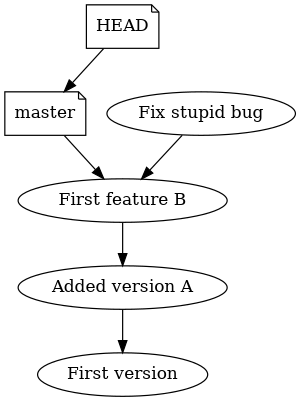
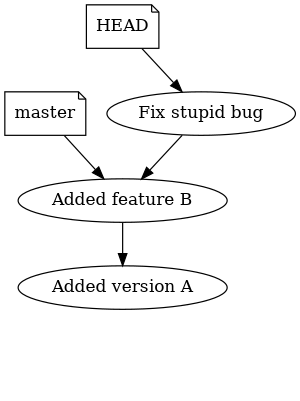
(88, 66) -> (158, 66)
(123, 201) -> (123, 201)
(123, 375) -> none
